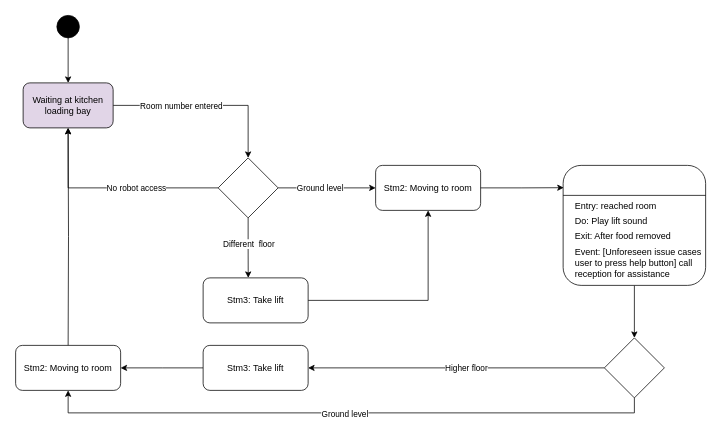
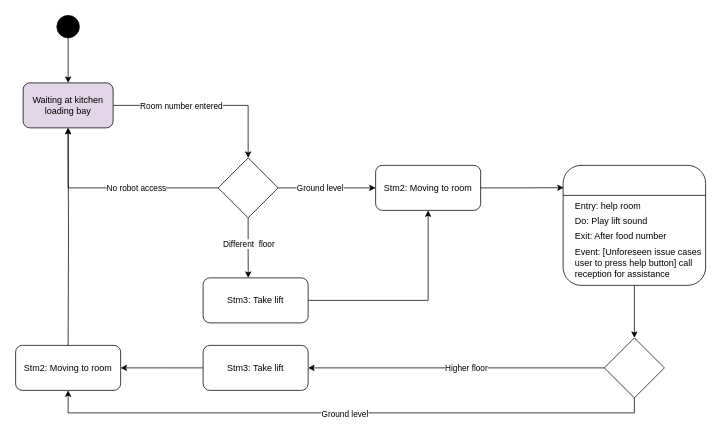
(616, 207) -> (611, 207)
(624, 237) -> (624, 237)
